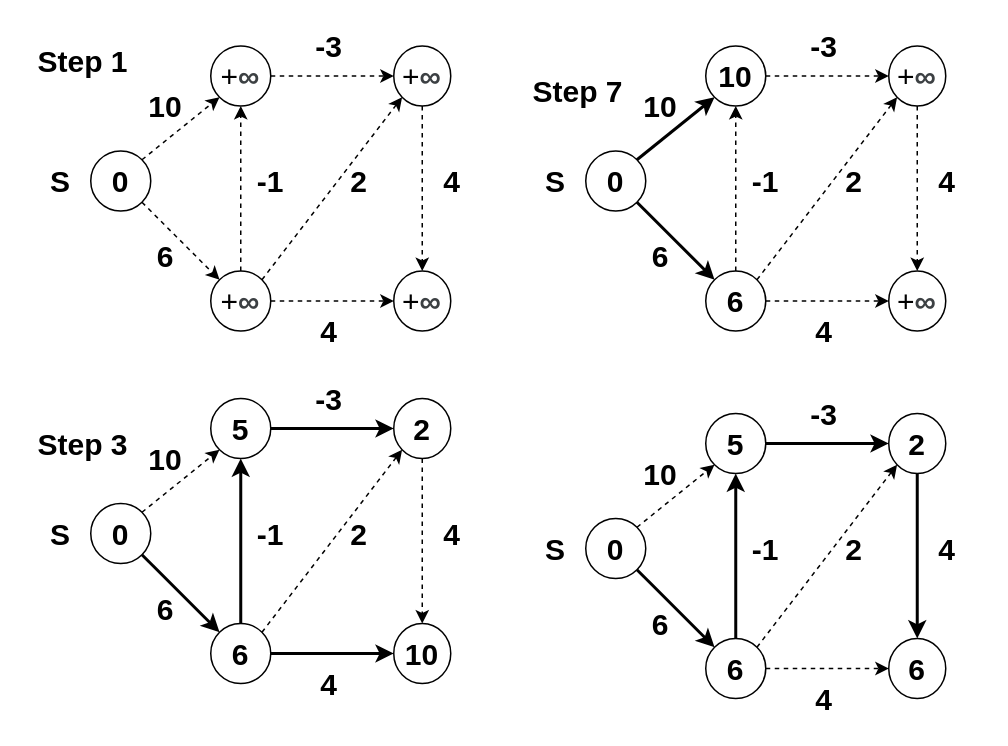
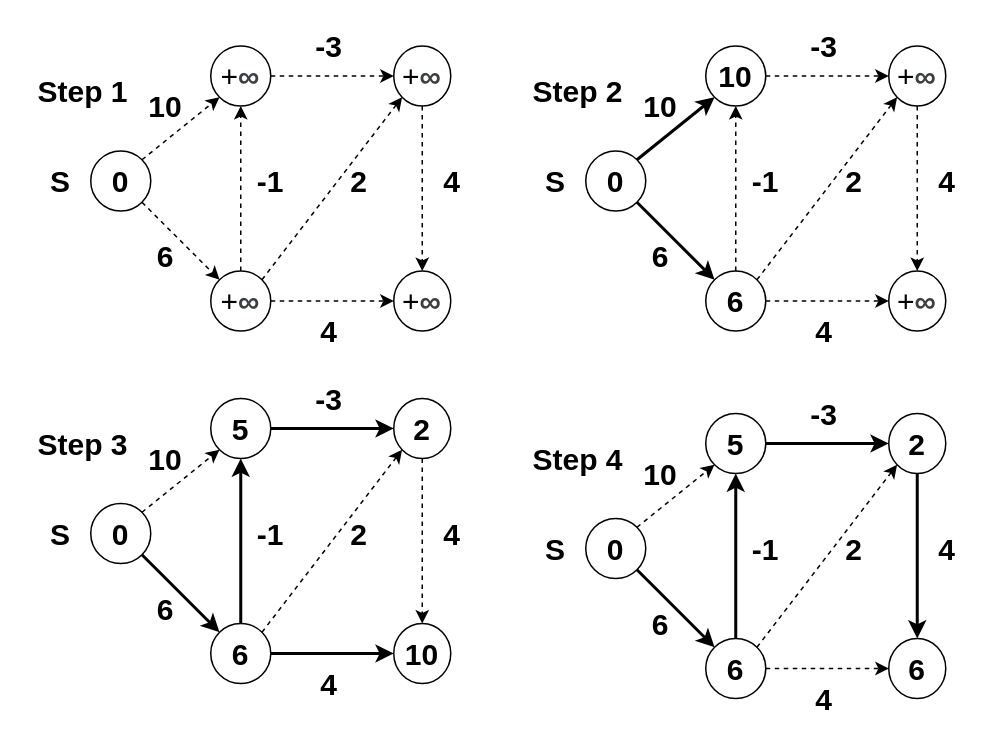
(83, 61) -> (83, 91)
(578, 91) -> (578, 91)
none -> (578, 458)
